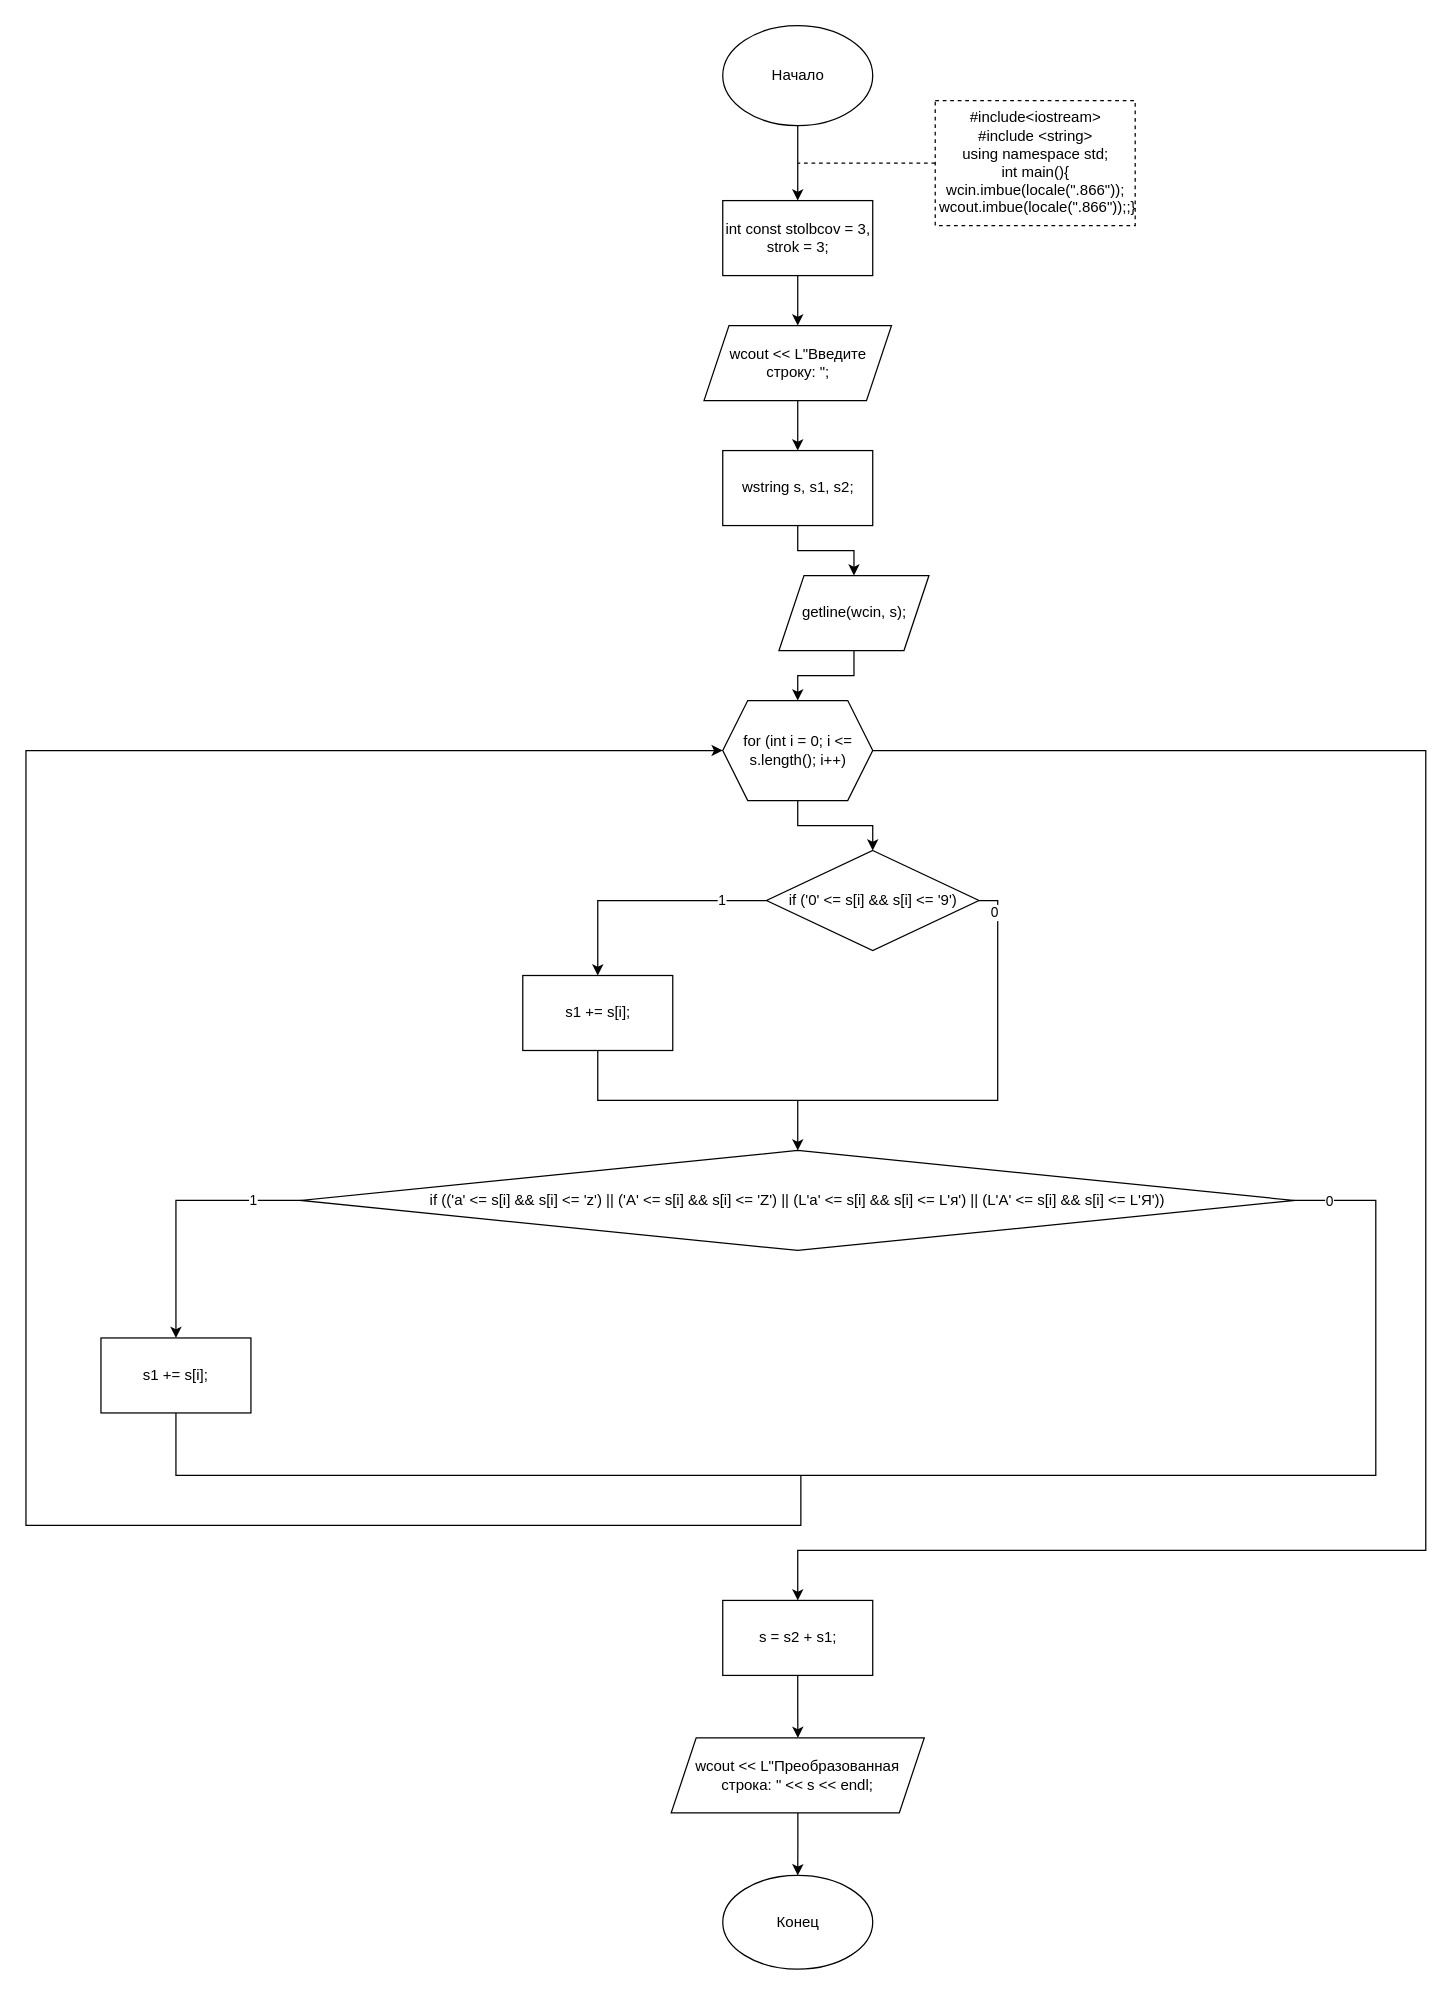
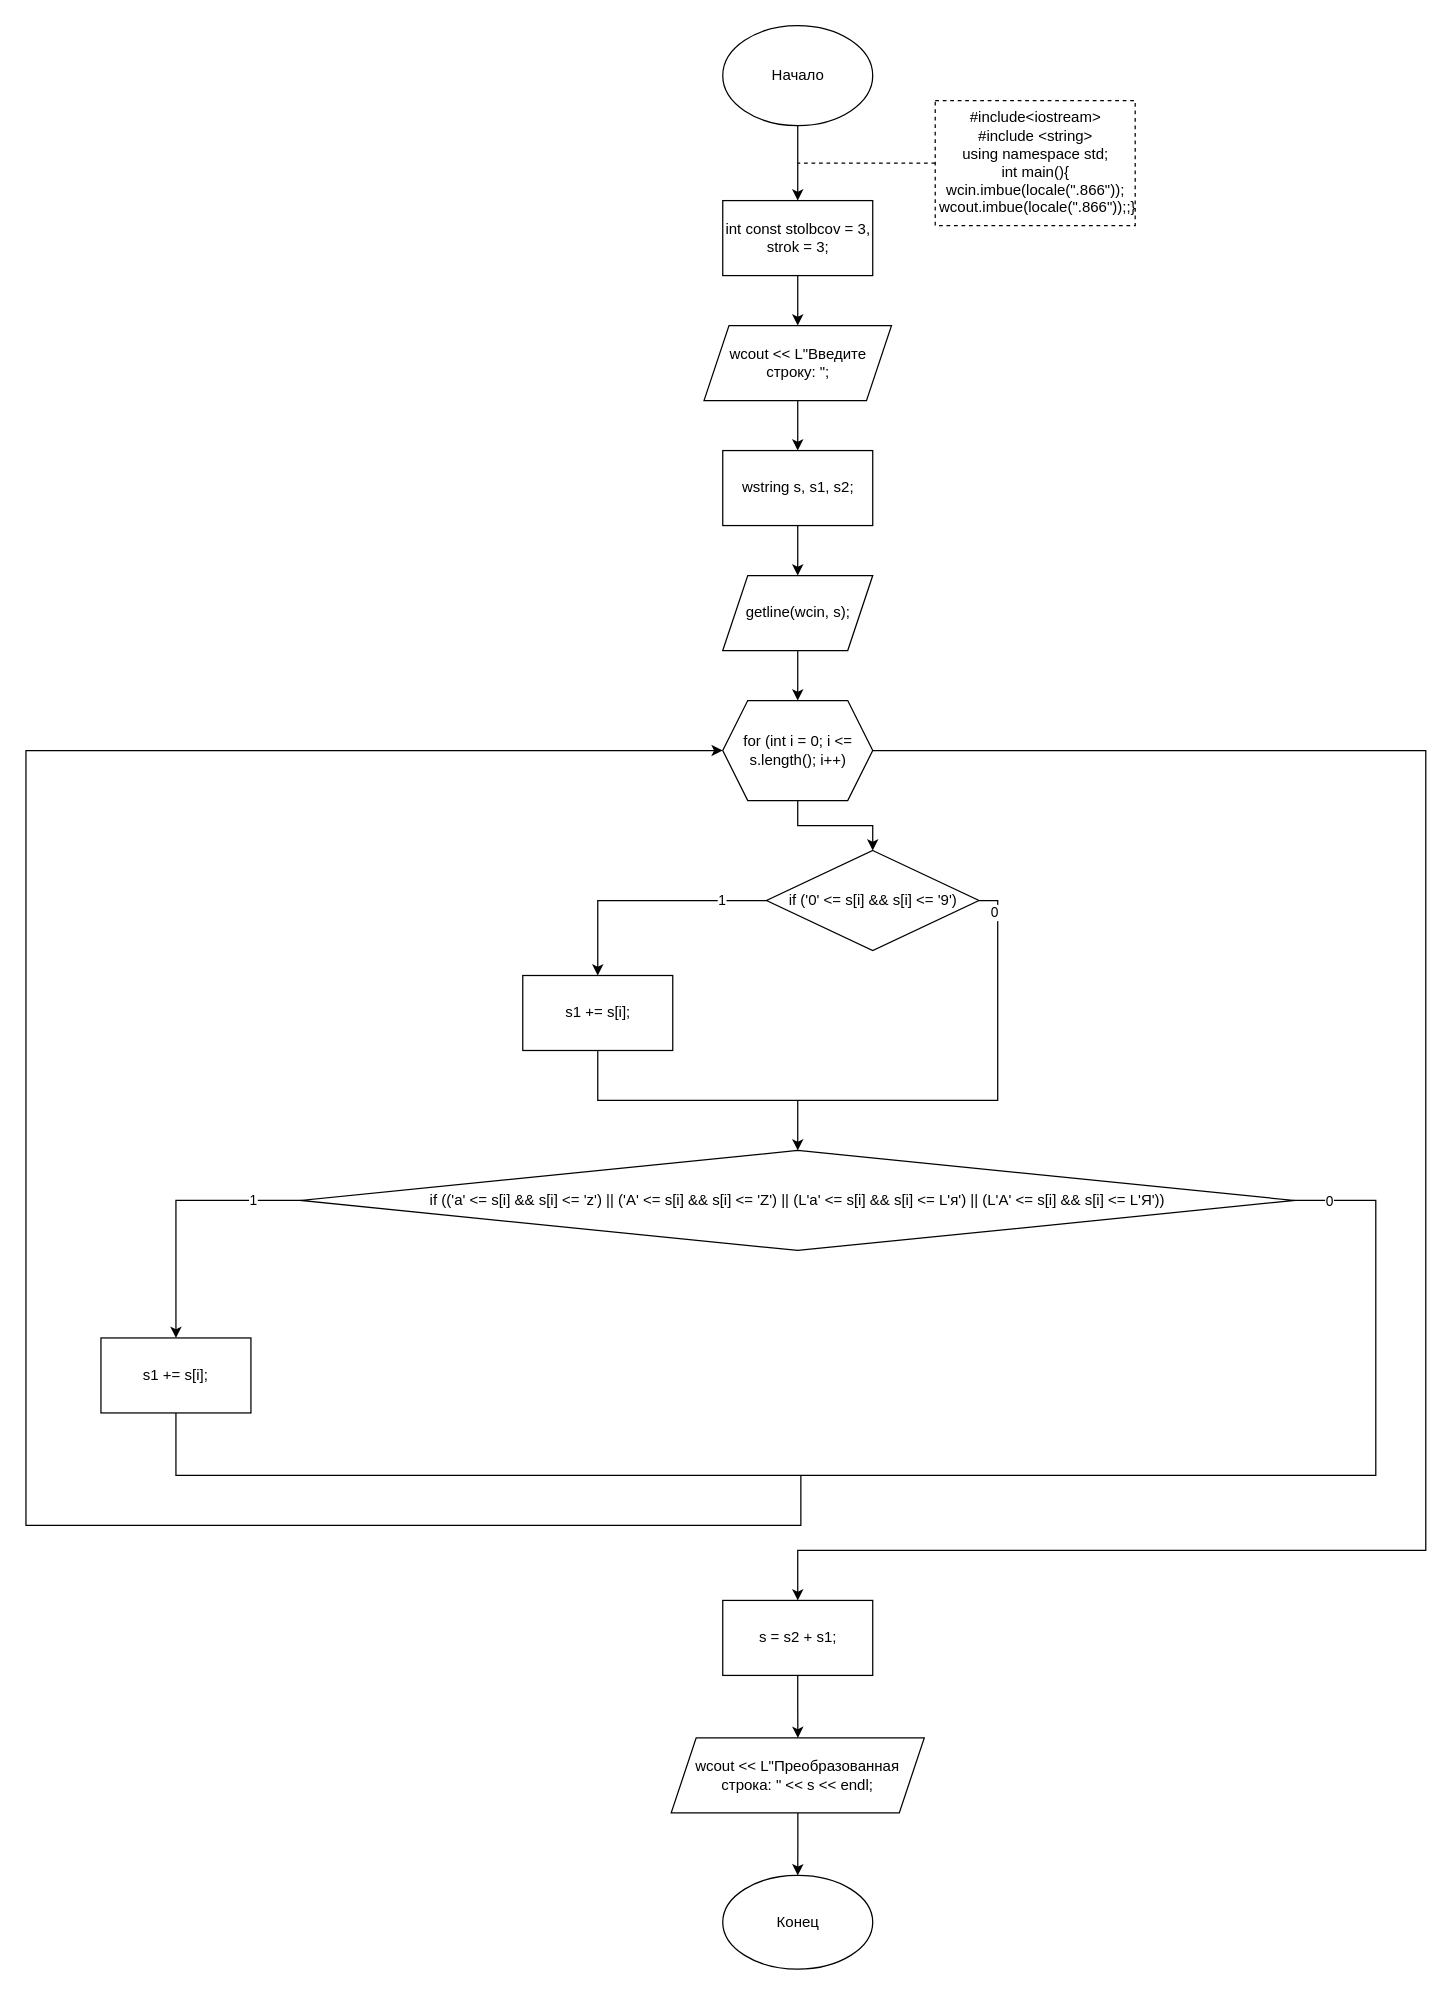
(854, 613) -> (798, 613)
